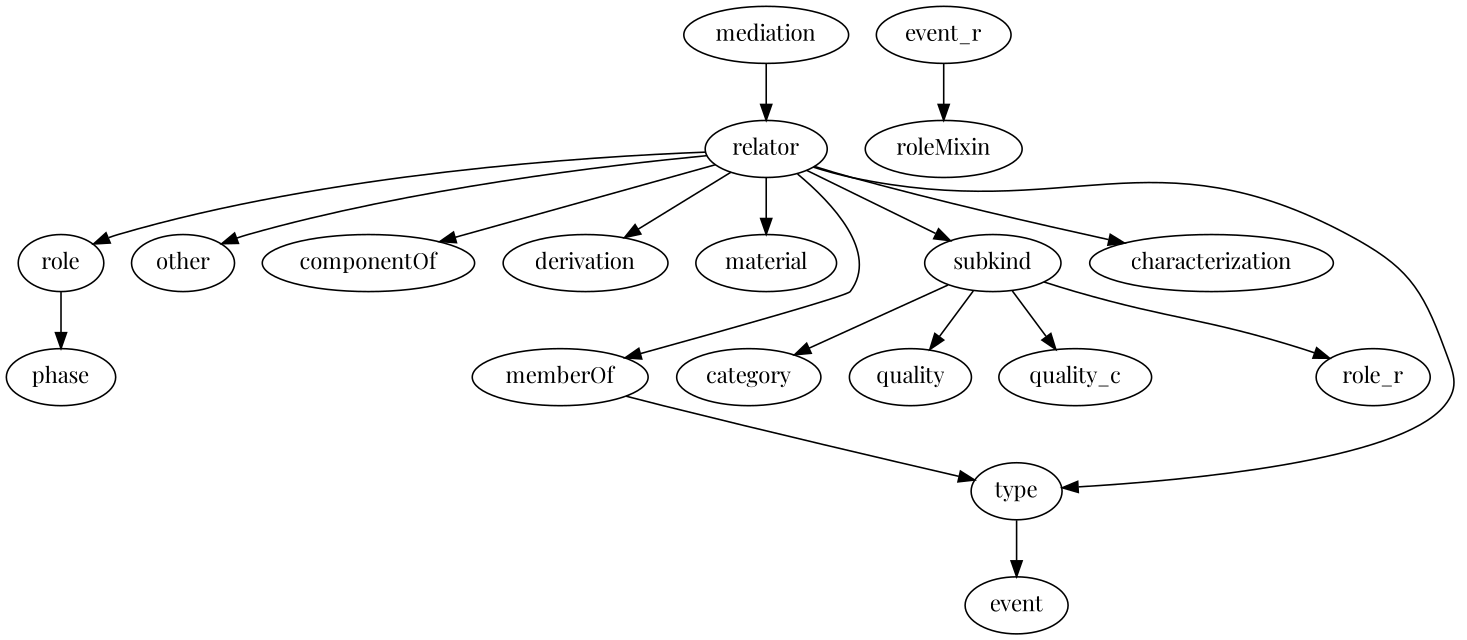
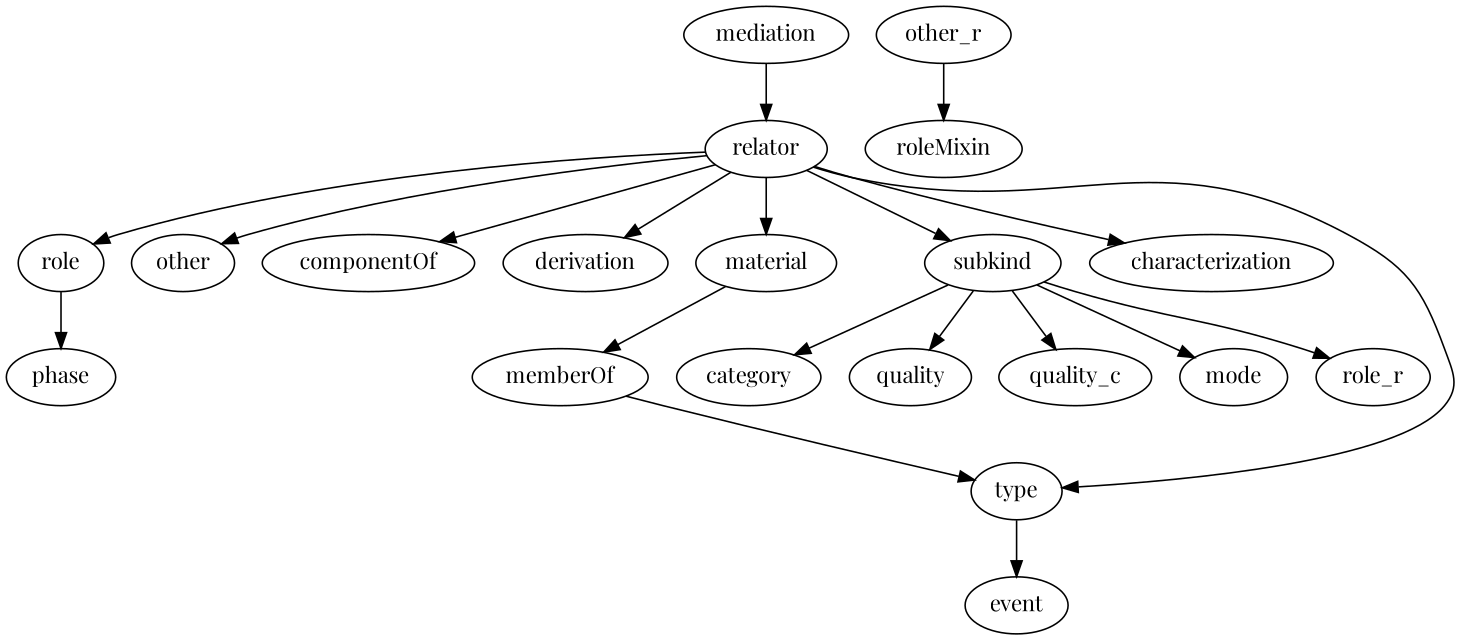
(944, 35) -> (944, 35)
(814, 304) -> (672, 316)
none -> (1234, 377)
